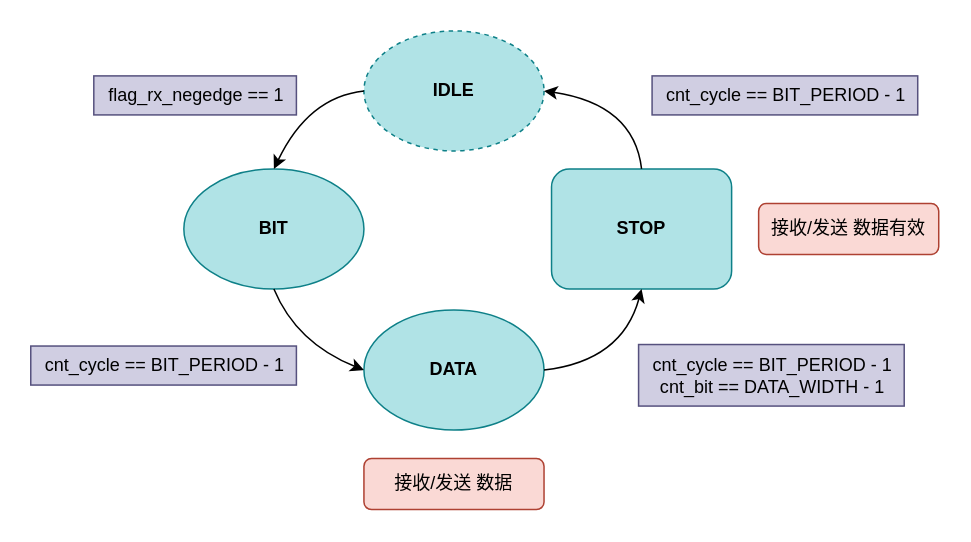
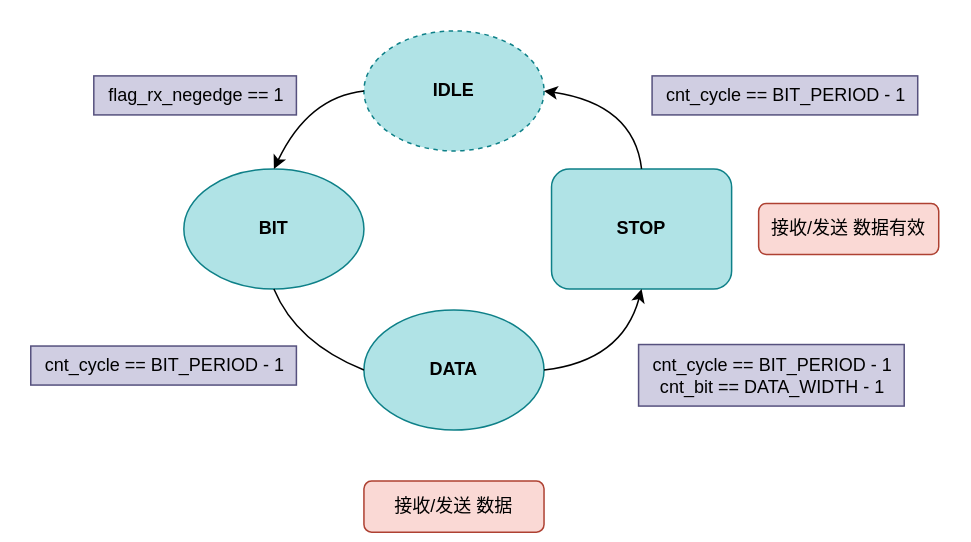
(317, 345) -> (321, 347)
(454, 484) -> (454, 506)
